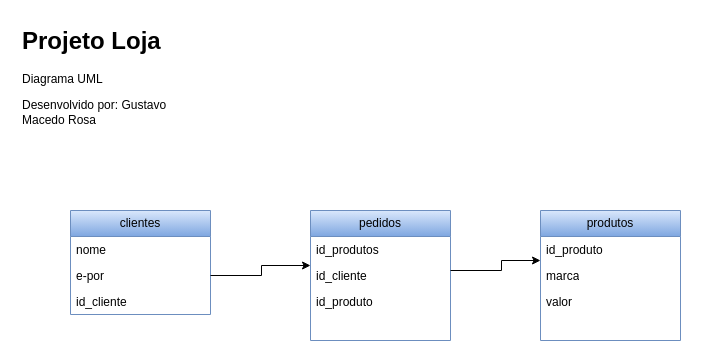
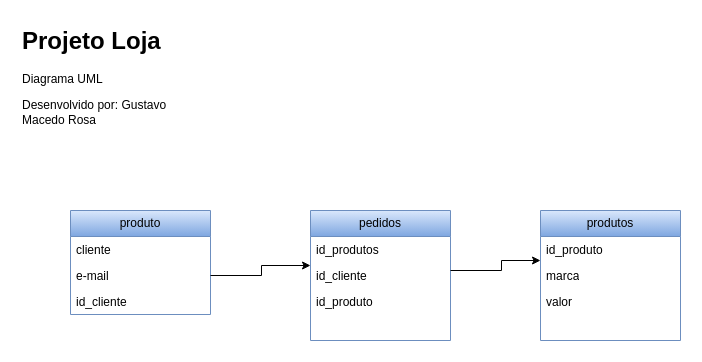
(141, 224) -> (141, 224)
(90, 251) -> (97, 251)
(93, 277) -> (94, 277)
